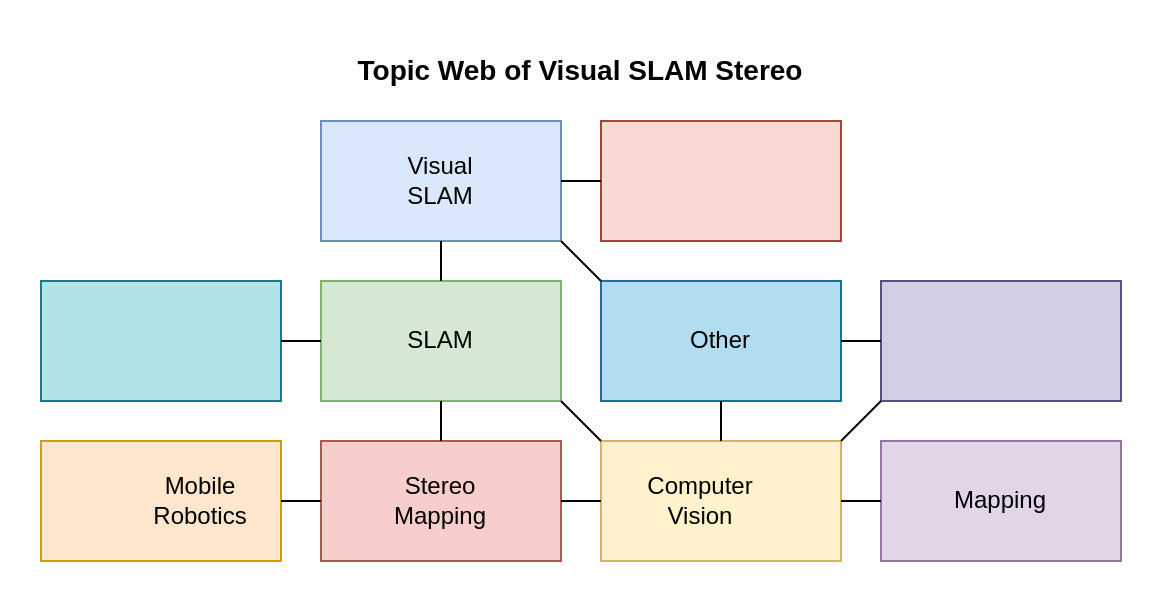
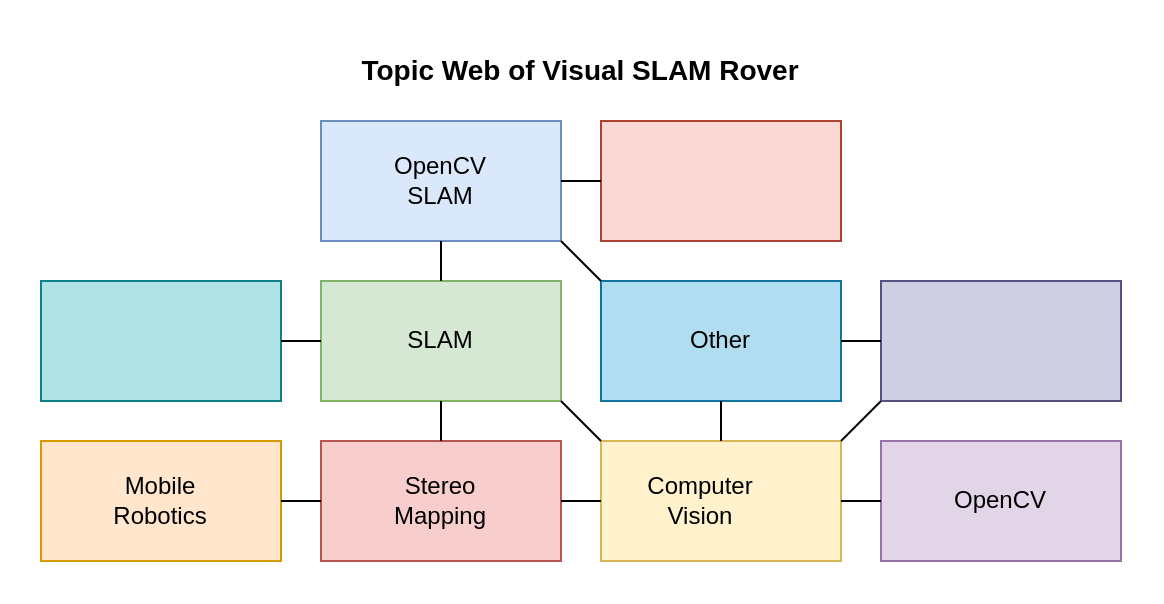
(581, 71) -> (581, 71)
(441, 181) -> (441, 181)
(201, 501) -> (161, 501)
(1001, 501) -> (1001, 501)
